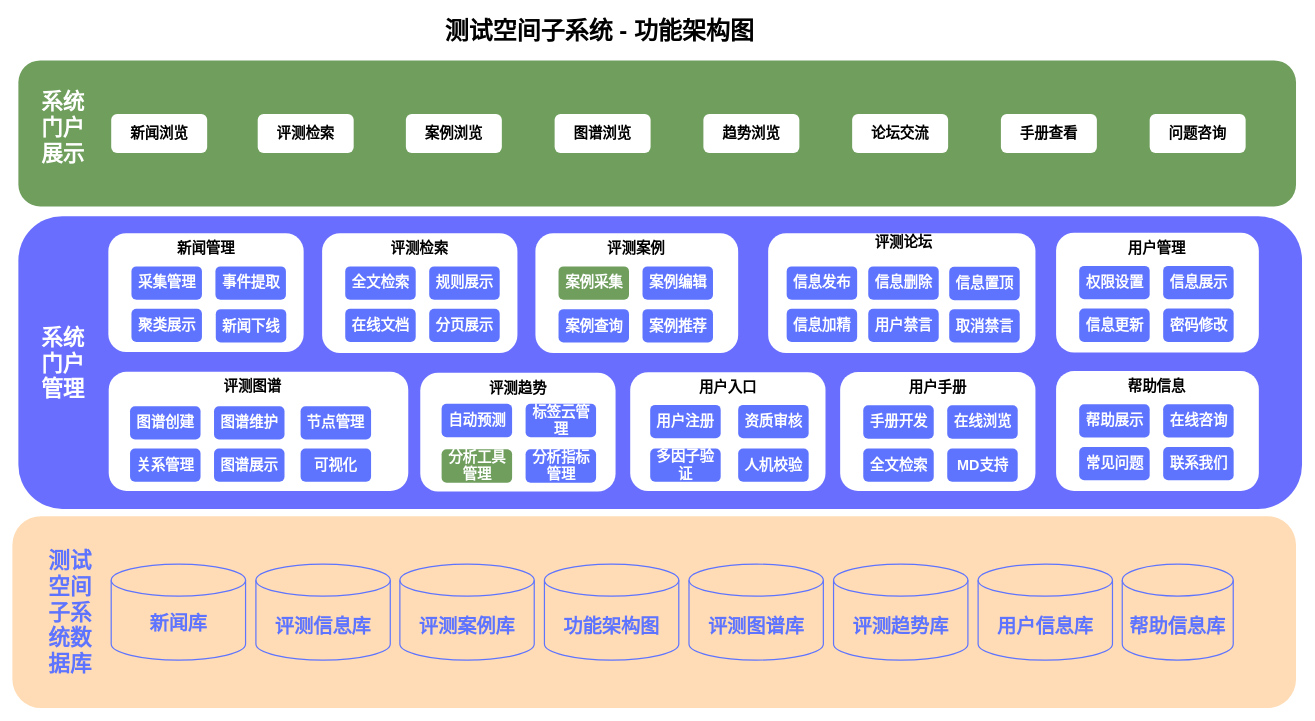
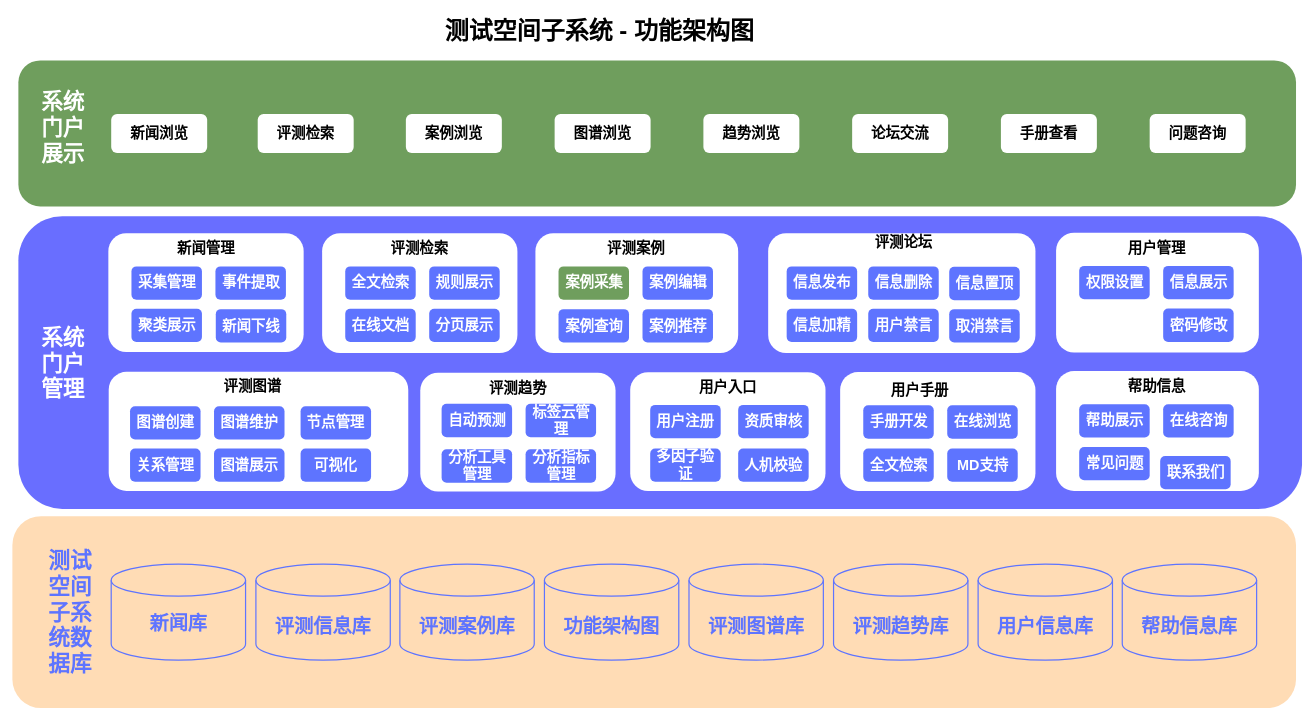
(1115, 325) -> none
(938, 388) -> (920, 391)
(1199, 464) -> (1196, 473)
(477, 466) -> (477, 466)
(1178, 612) -> (1190, 612)
